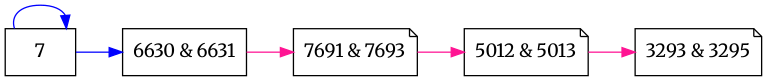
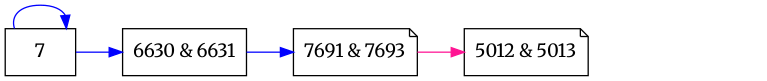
(263, 52) -> (263, 52)
(698, 52) -> none
